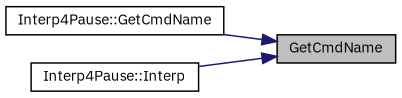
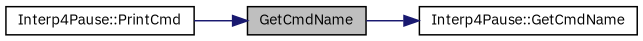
(243, 37) -> (385, 21)
(115, 77) -> (100, 21)
